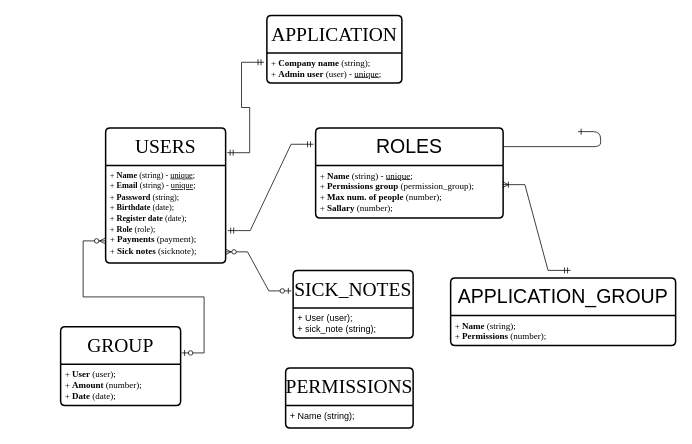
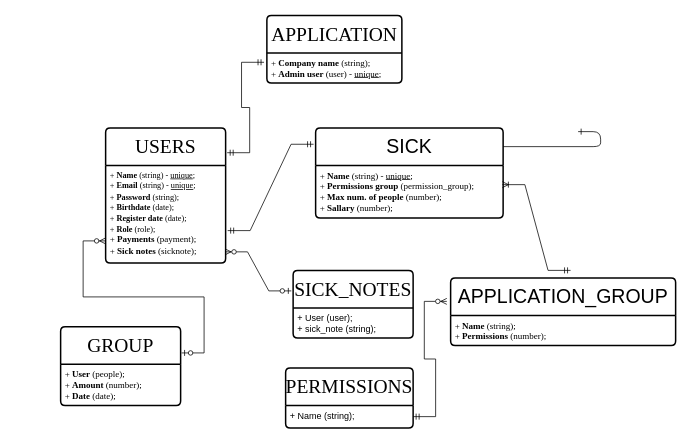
(409, 147) -> (409, 147)
none -> (426, 359)
(107, 386) -> (107, 386)
